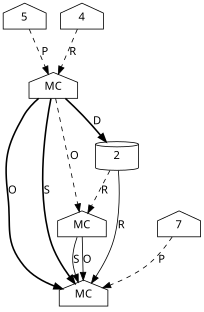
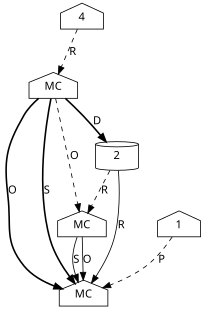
(25, 18) -> none
(179, 225) -> (179, 225)
